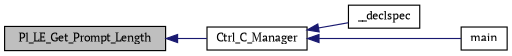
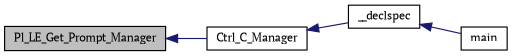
(85, 39) -> (85, 39)
(390, 39) -> (446, 30)
